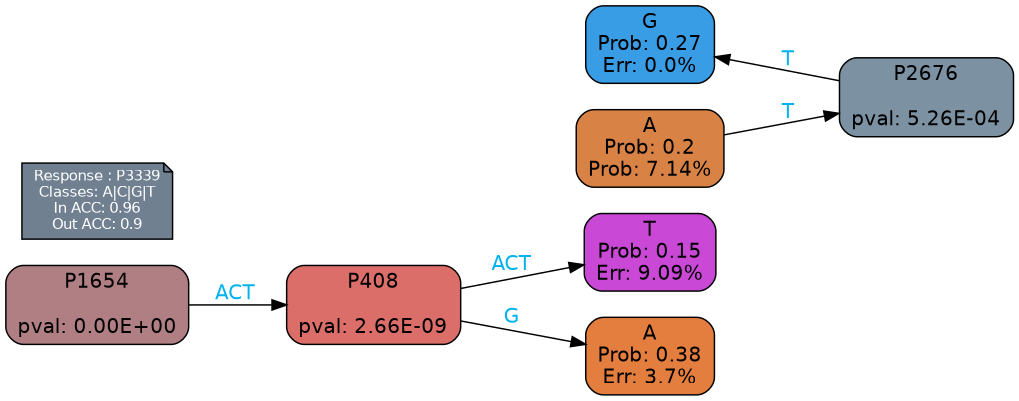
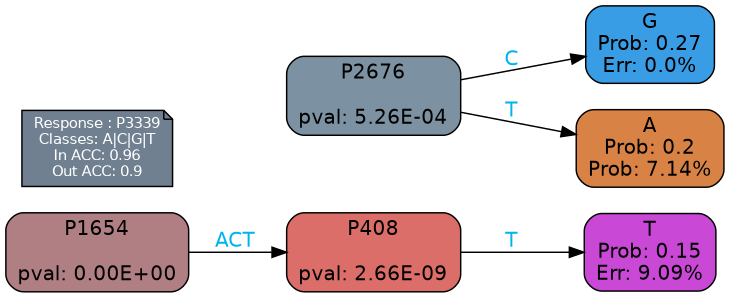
(788, 60) -> (512, 60)
(774, 125) -> (511, 122)
(512, 265) -> (512, 241)
(650, 356) -> none
